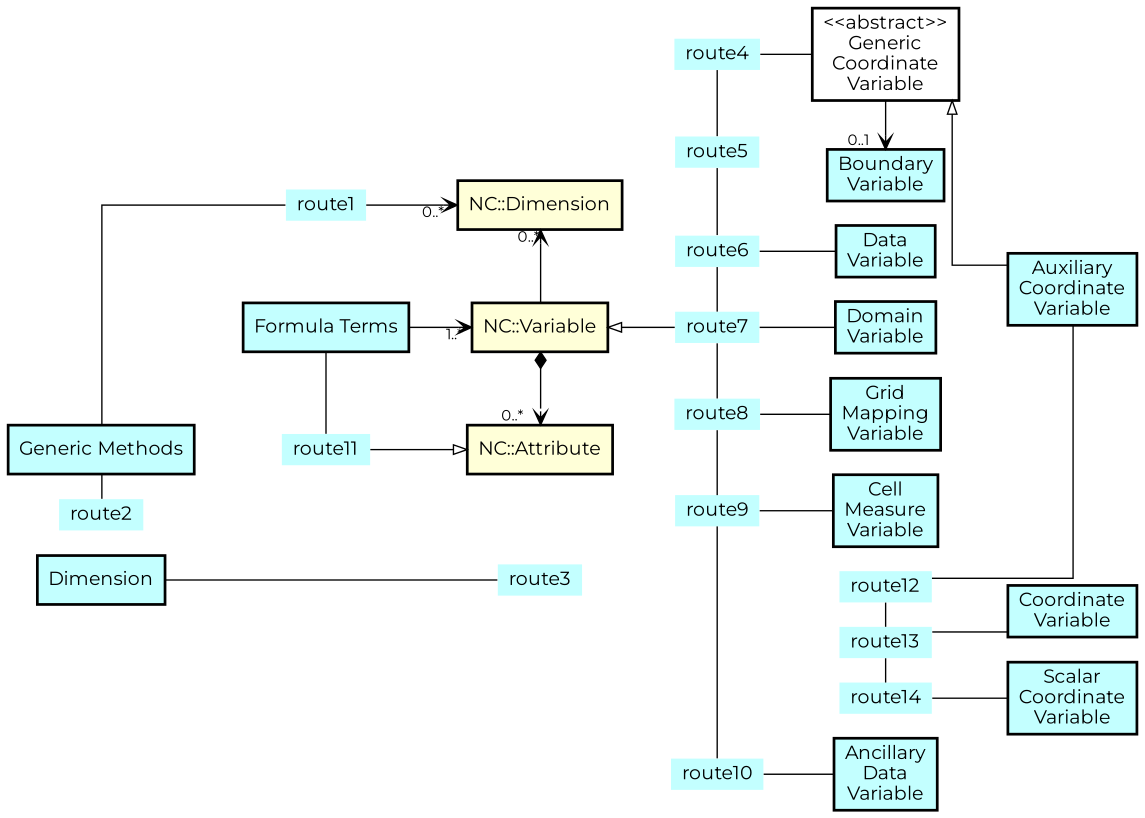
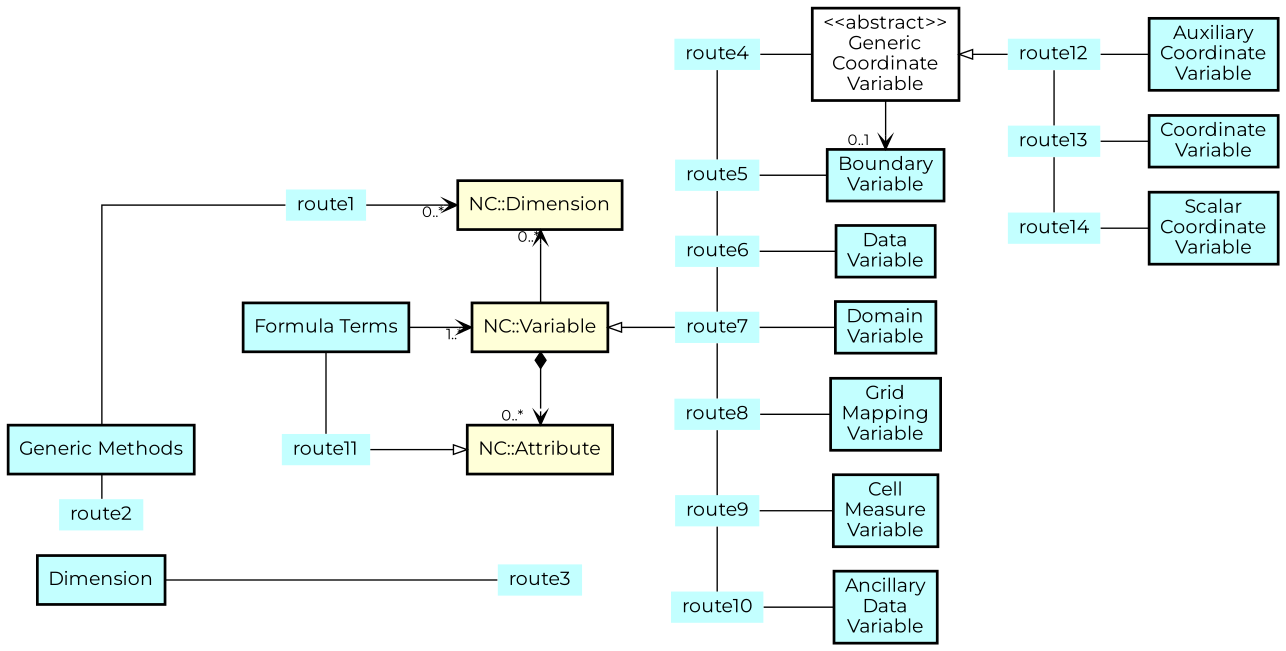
none -> (793, 175)
(952, 217) -> (990, 54)
